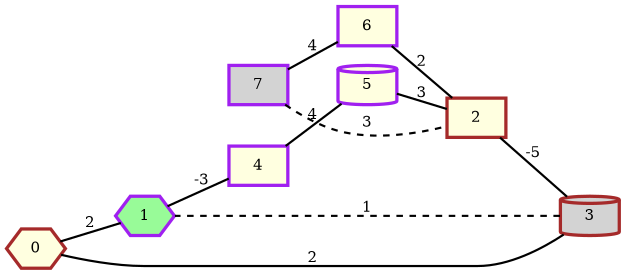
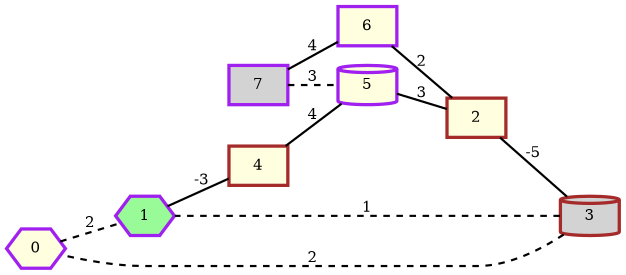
(363, 135) -> (313, 85)
(258, 166) -> (258, 166)
(91, 232) -> (91, 232)
(36, 249) -> (36, 249)
(315, 266) -> (315, 266)
